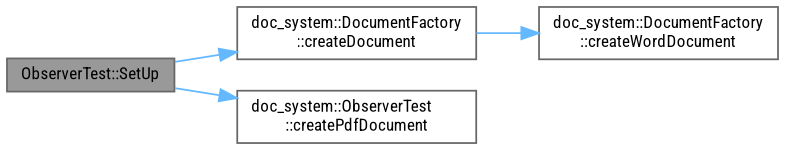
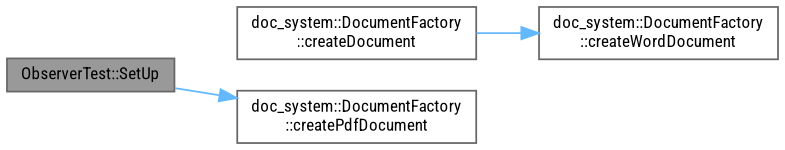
(197, 58) -> none
(357, 117) -> (357, 117)
